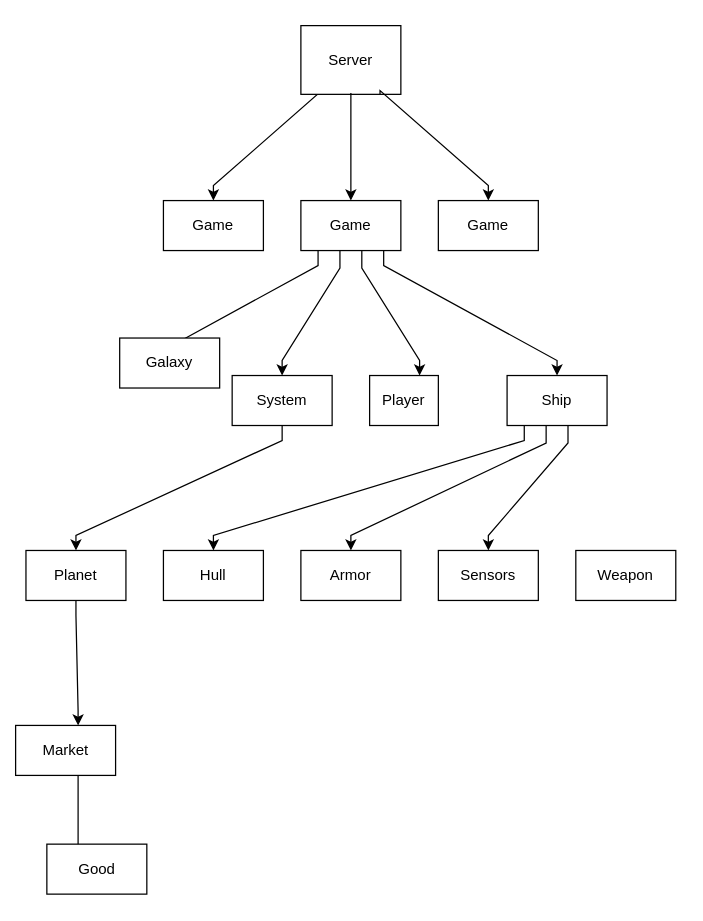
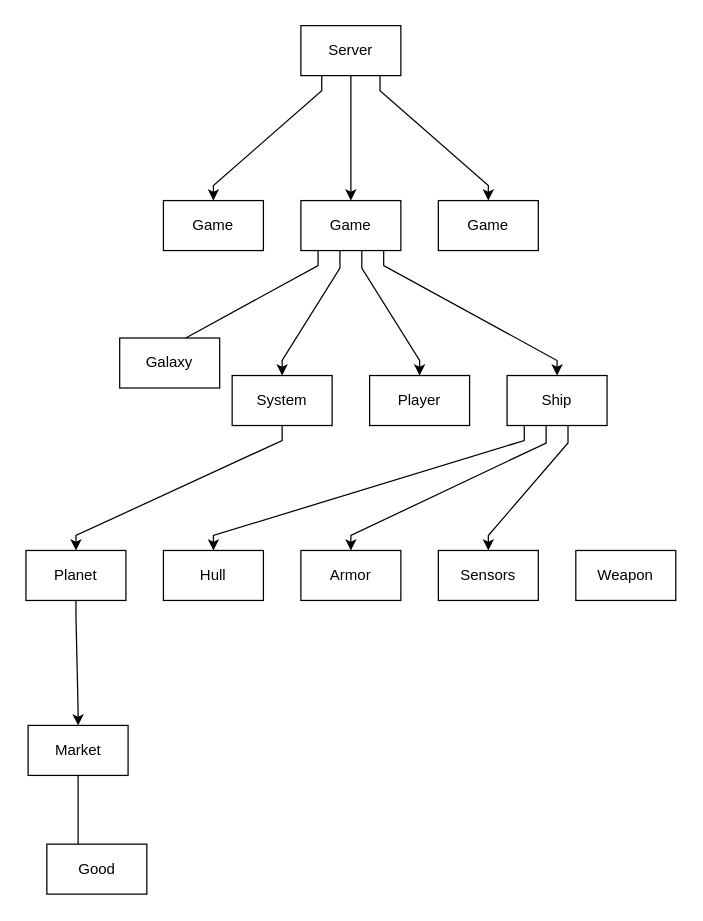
(351, 60) -> (351, 51)
(404, 401) -> (419, 401)
(65, 751) -> (78, 751)
